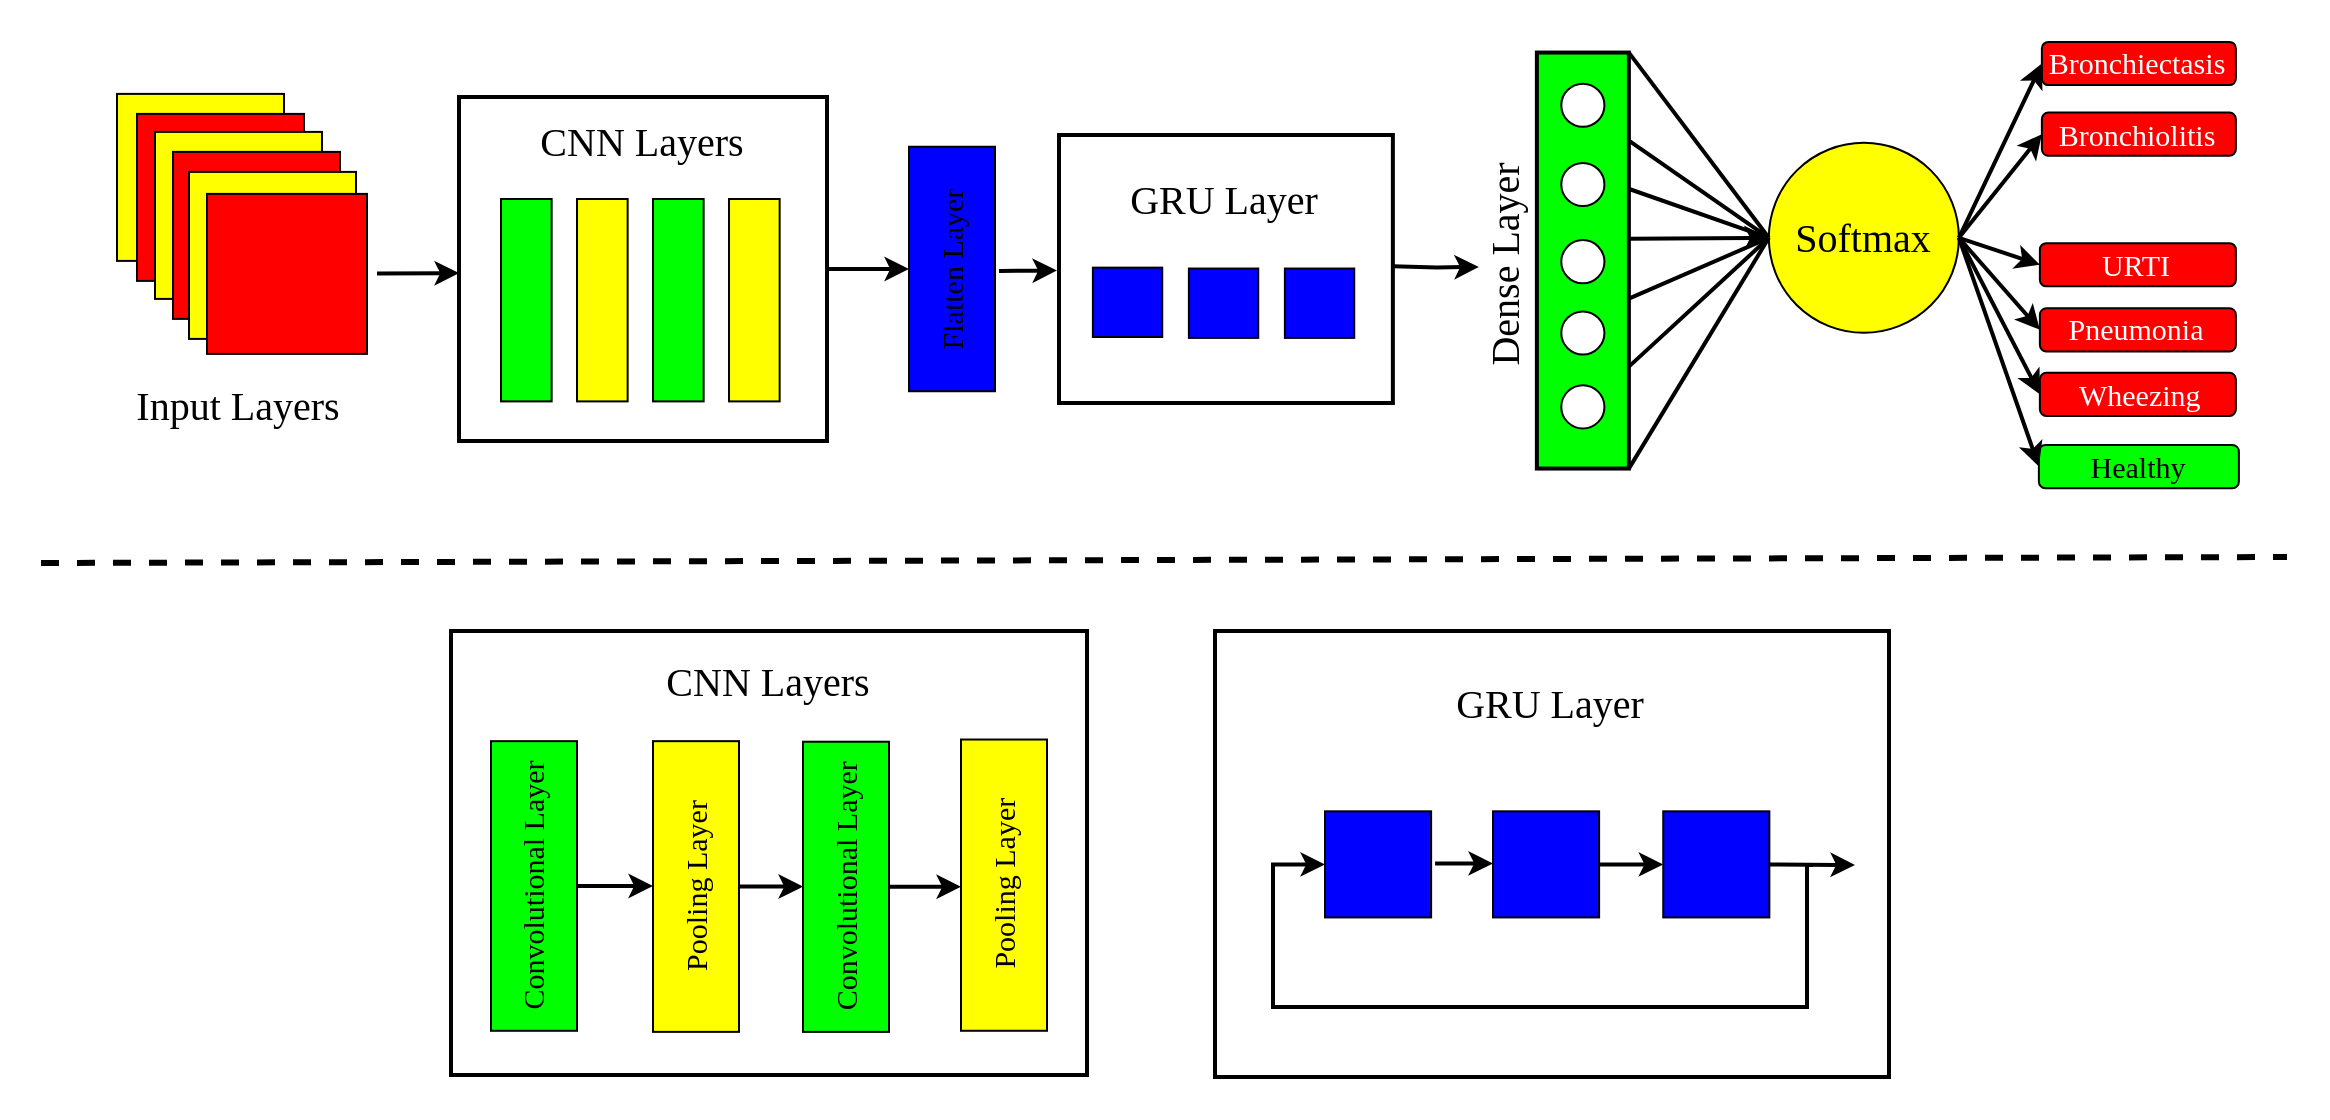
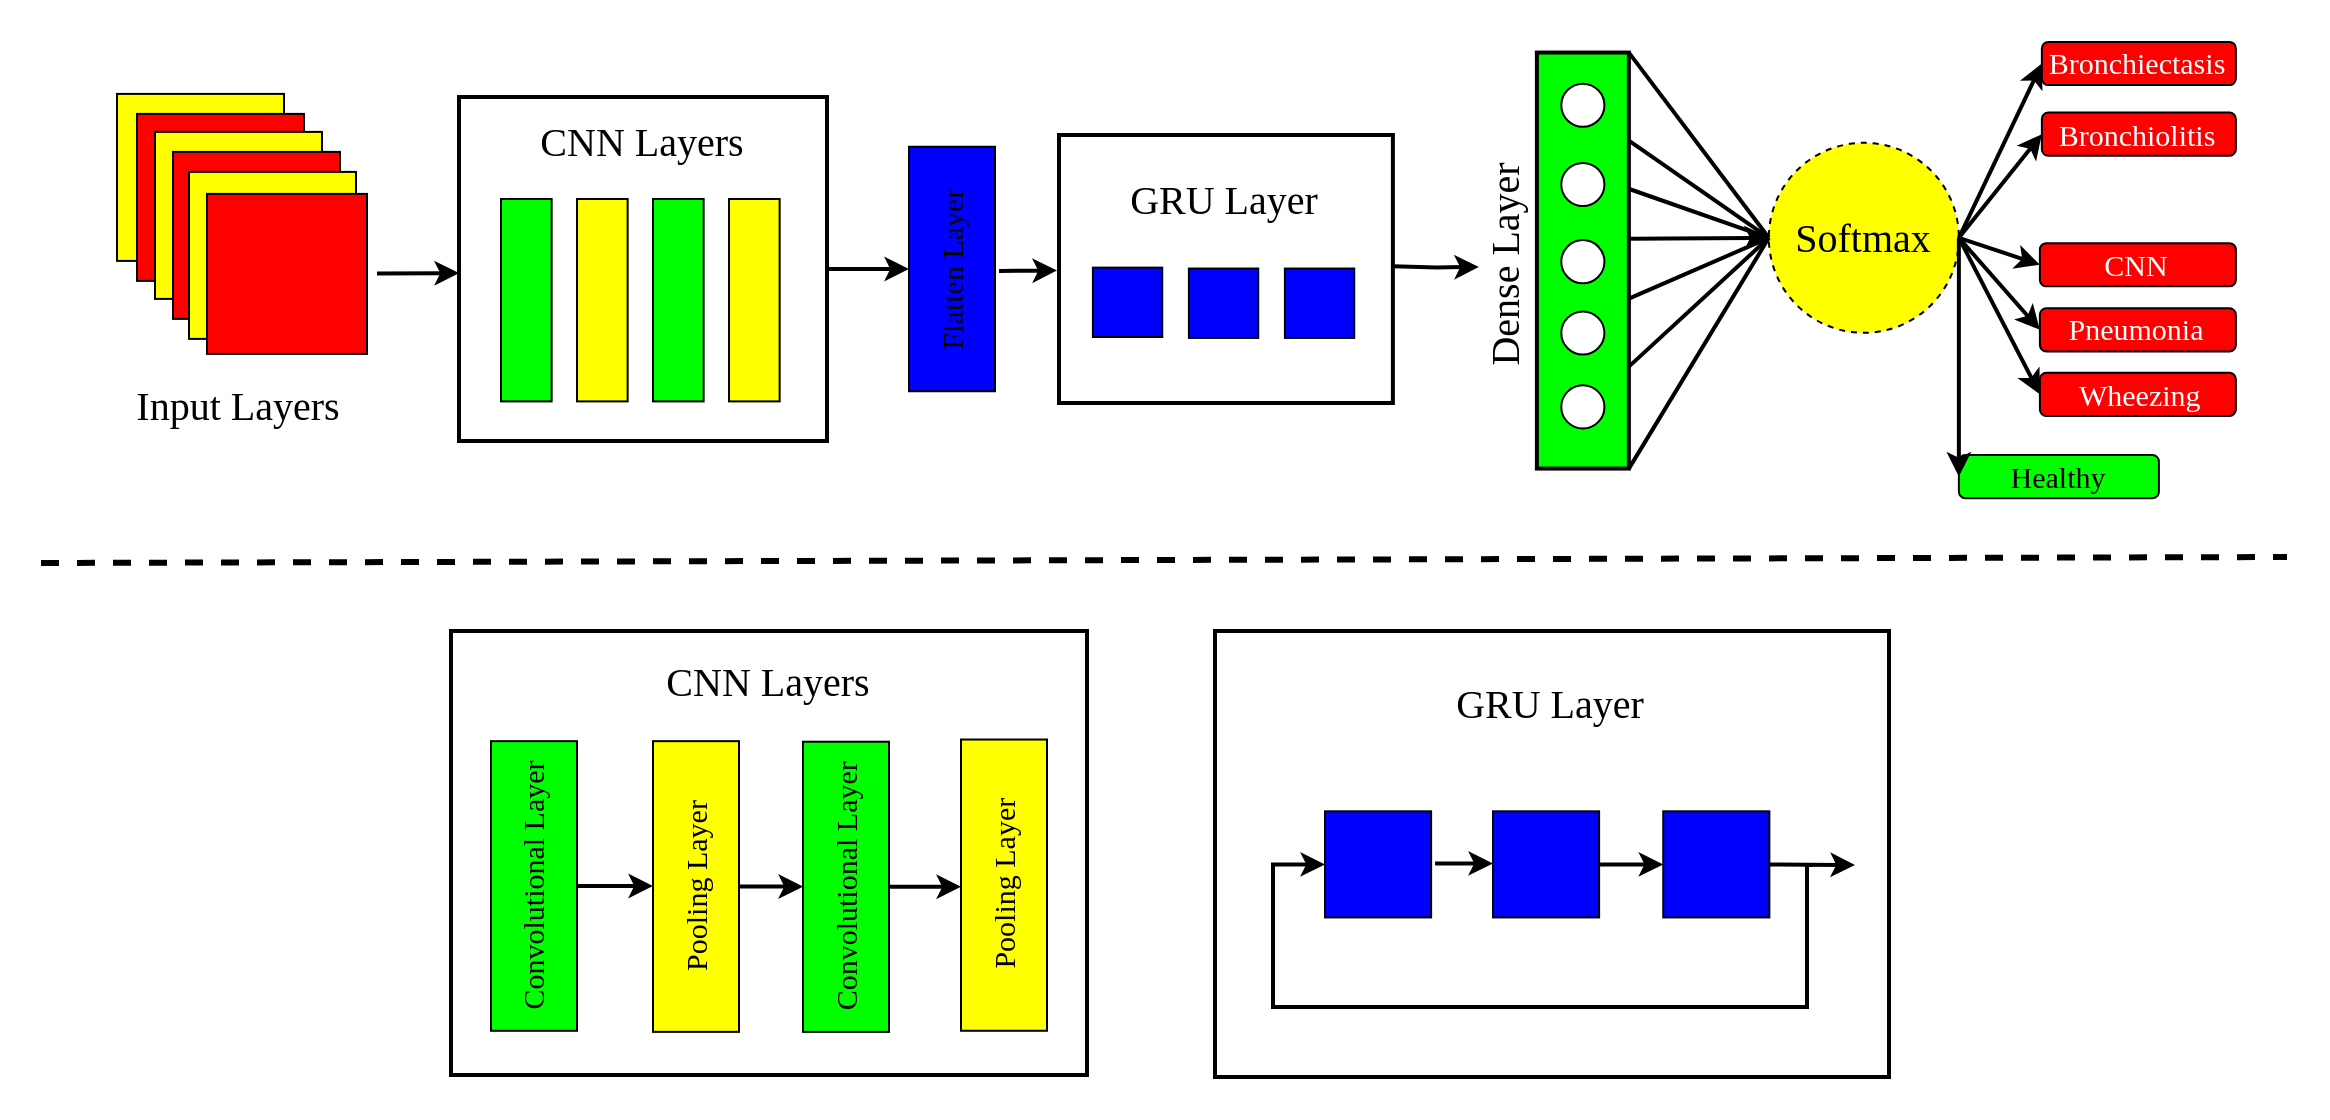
(1864, 238) -> (1864, 238)
(2137, 265) -> (2137, 265)
(2139, 467) -> (2059, 477)
